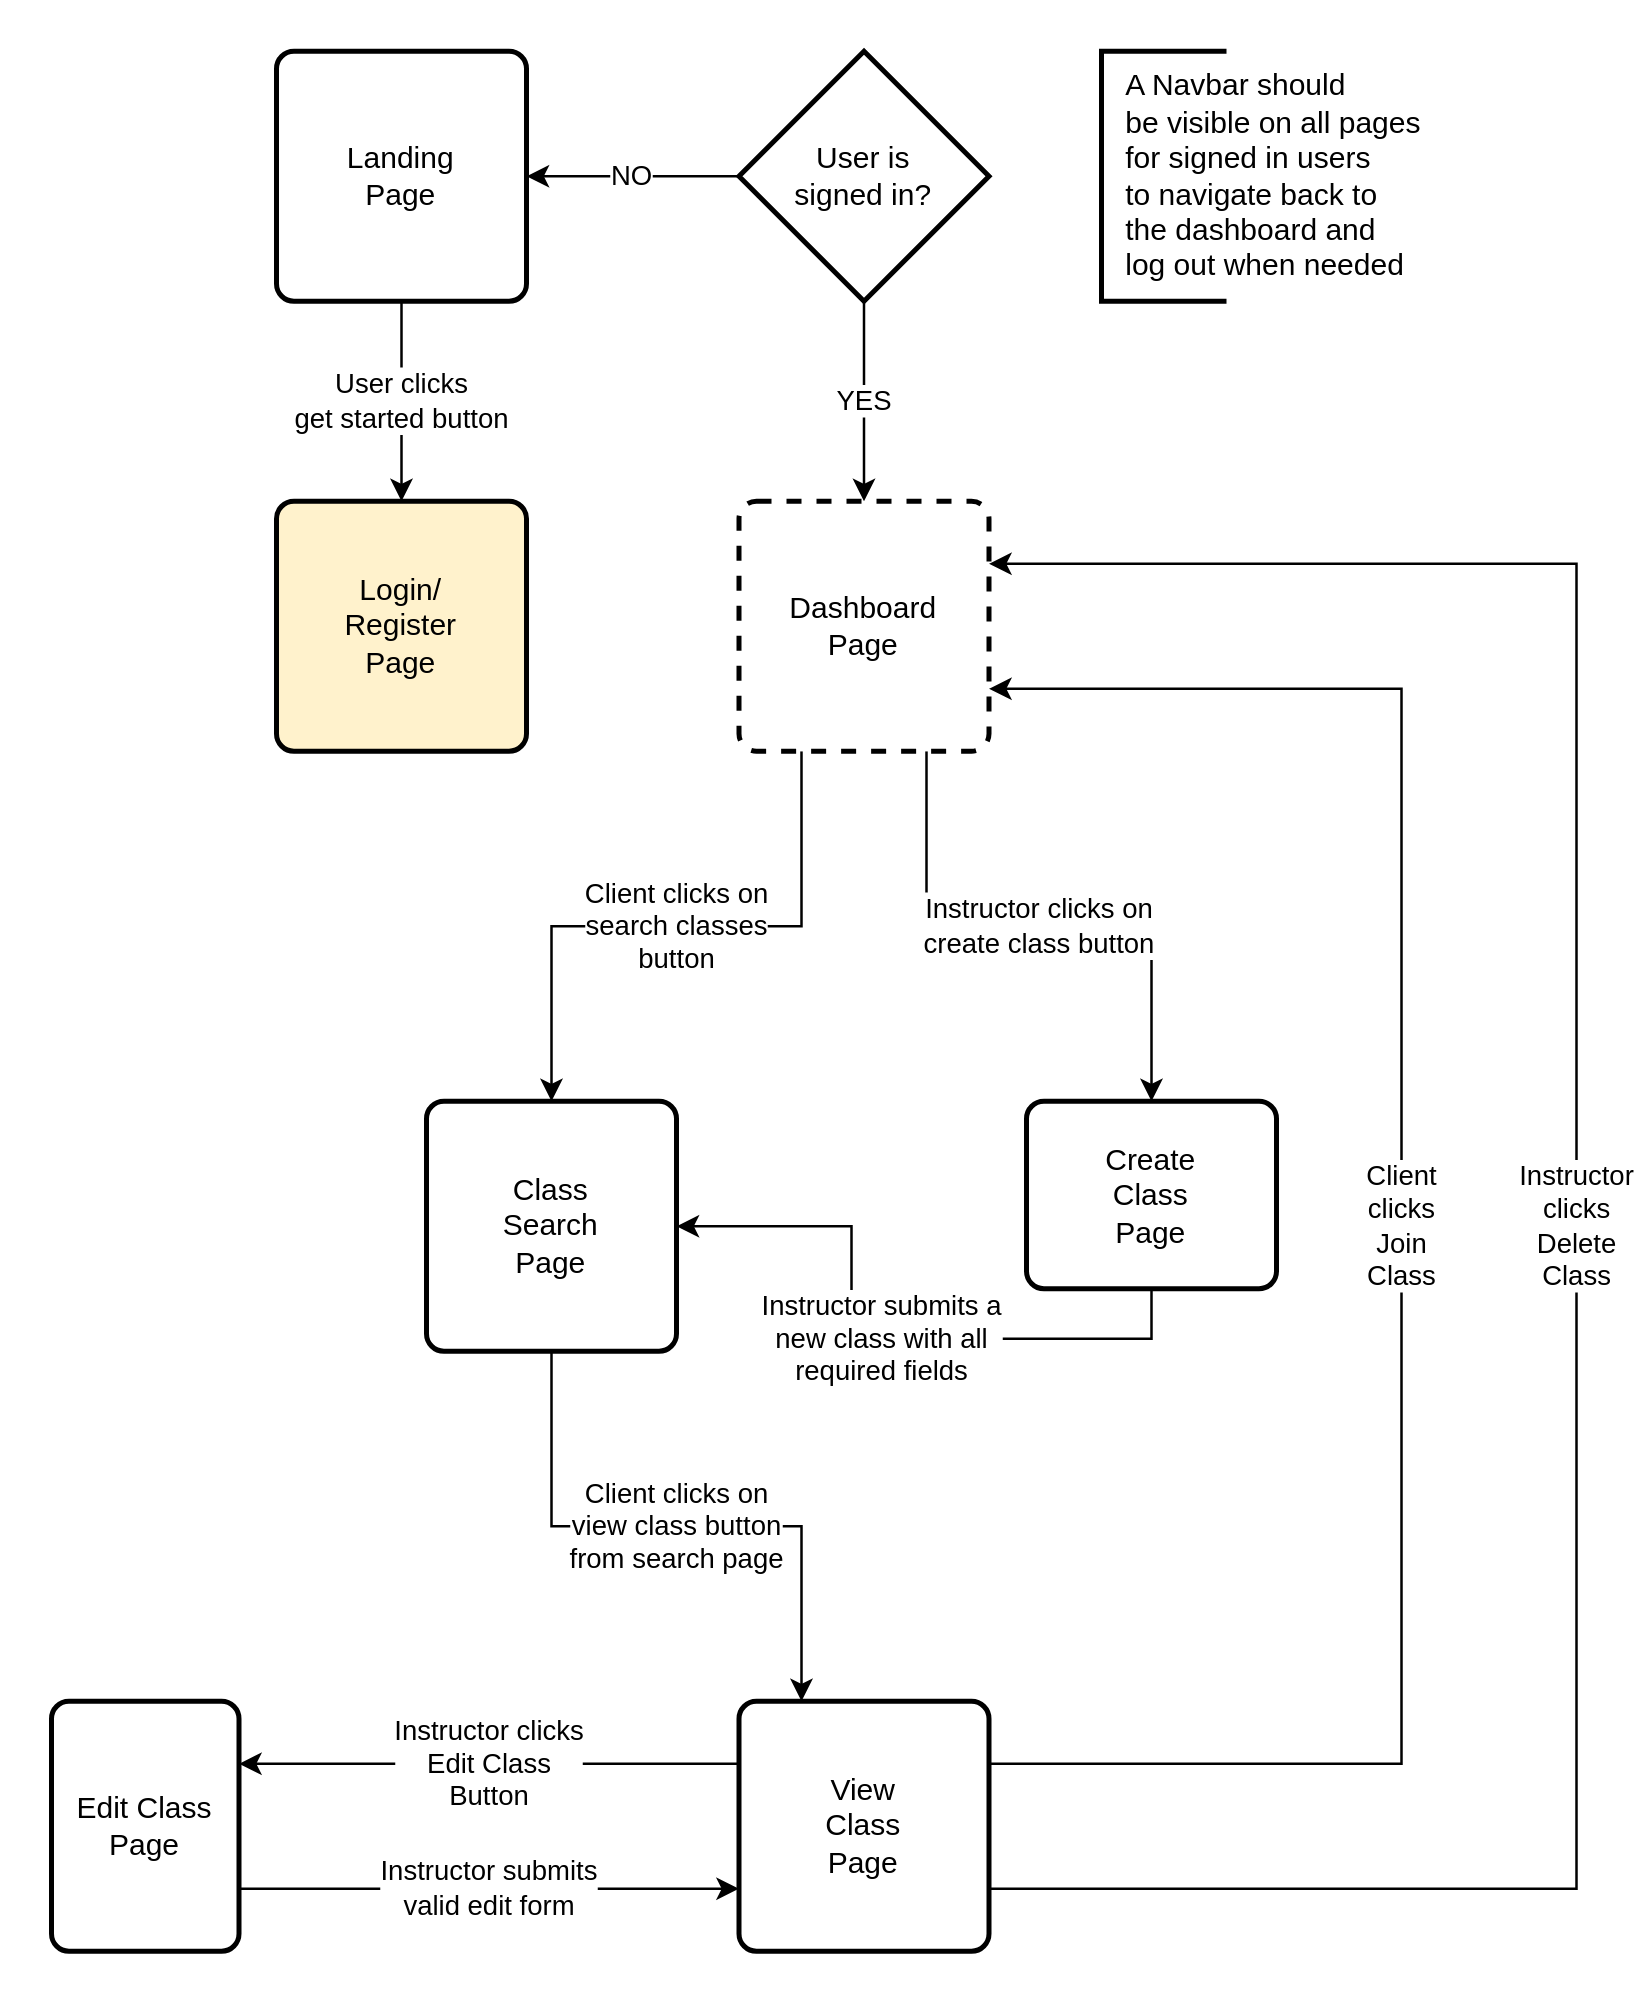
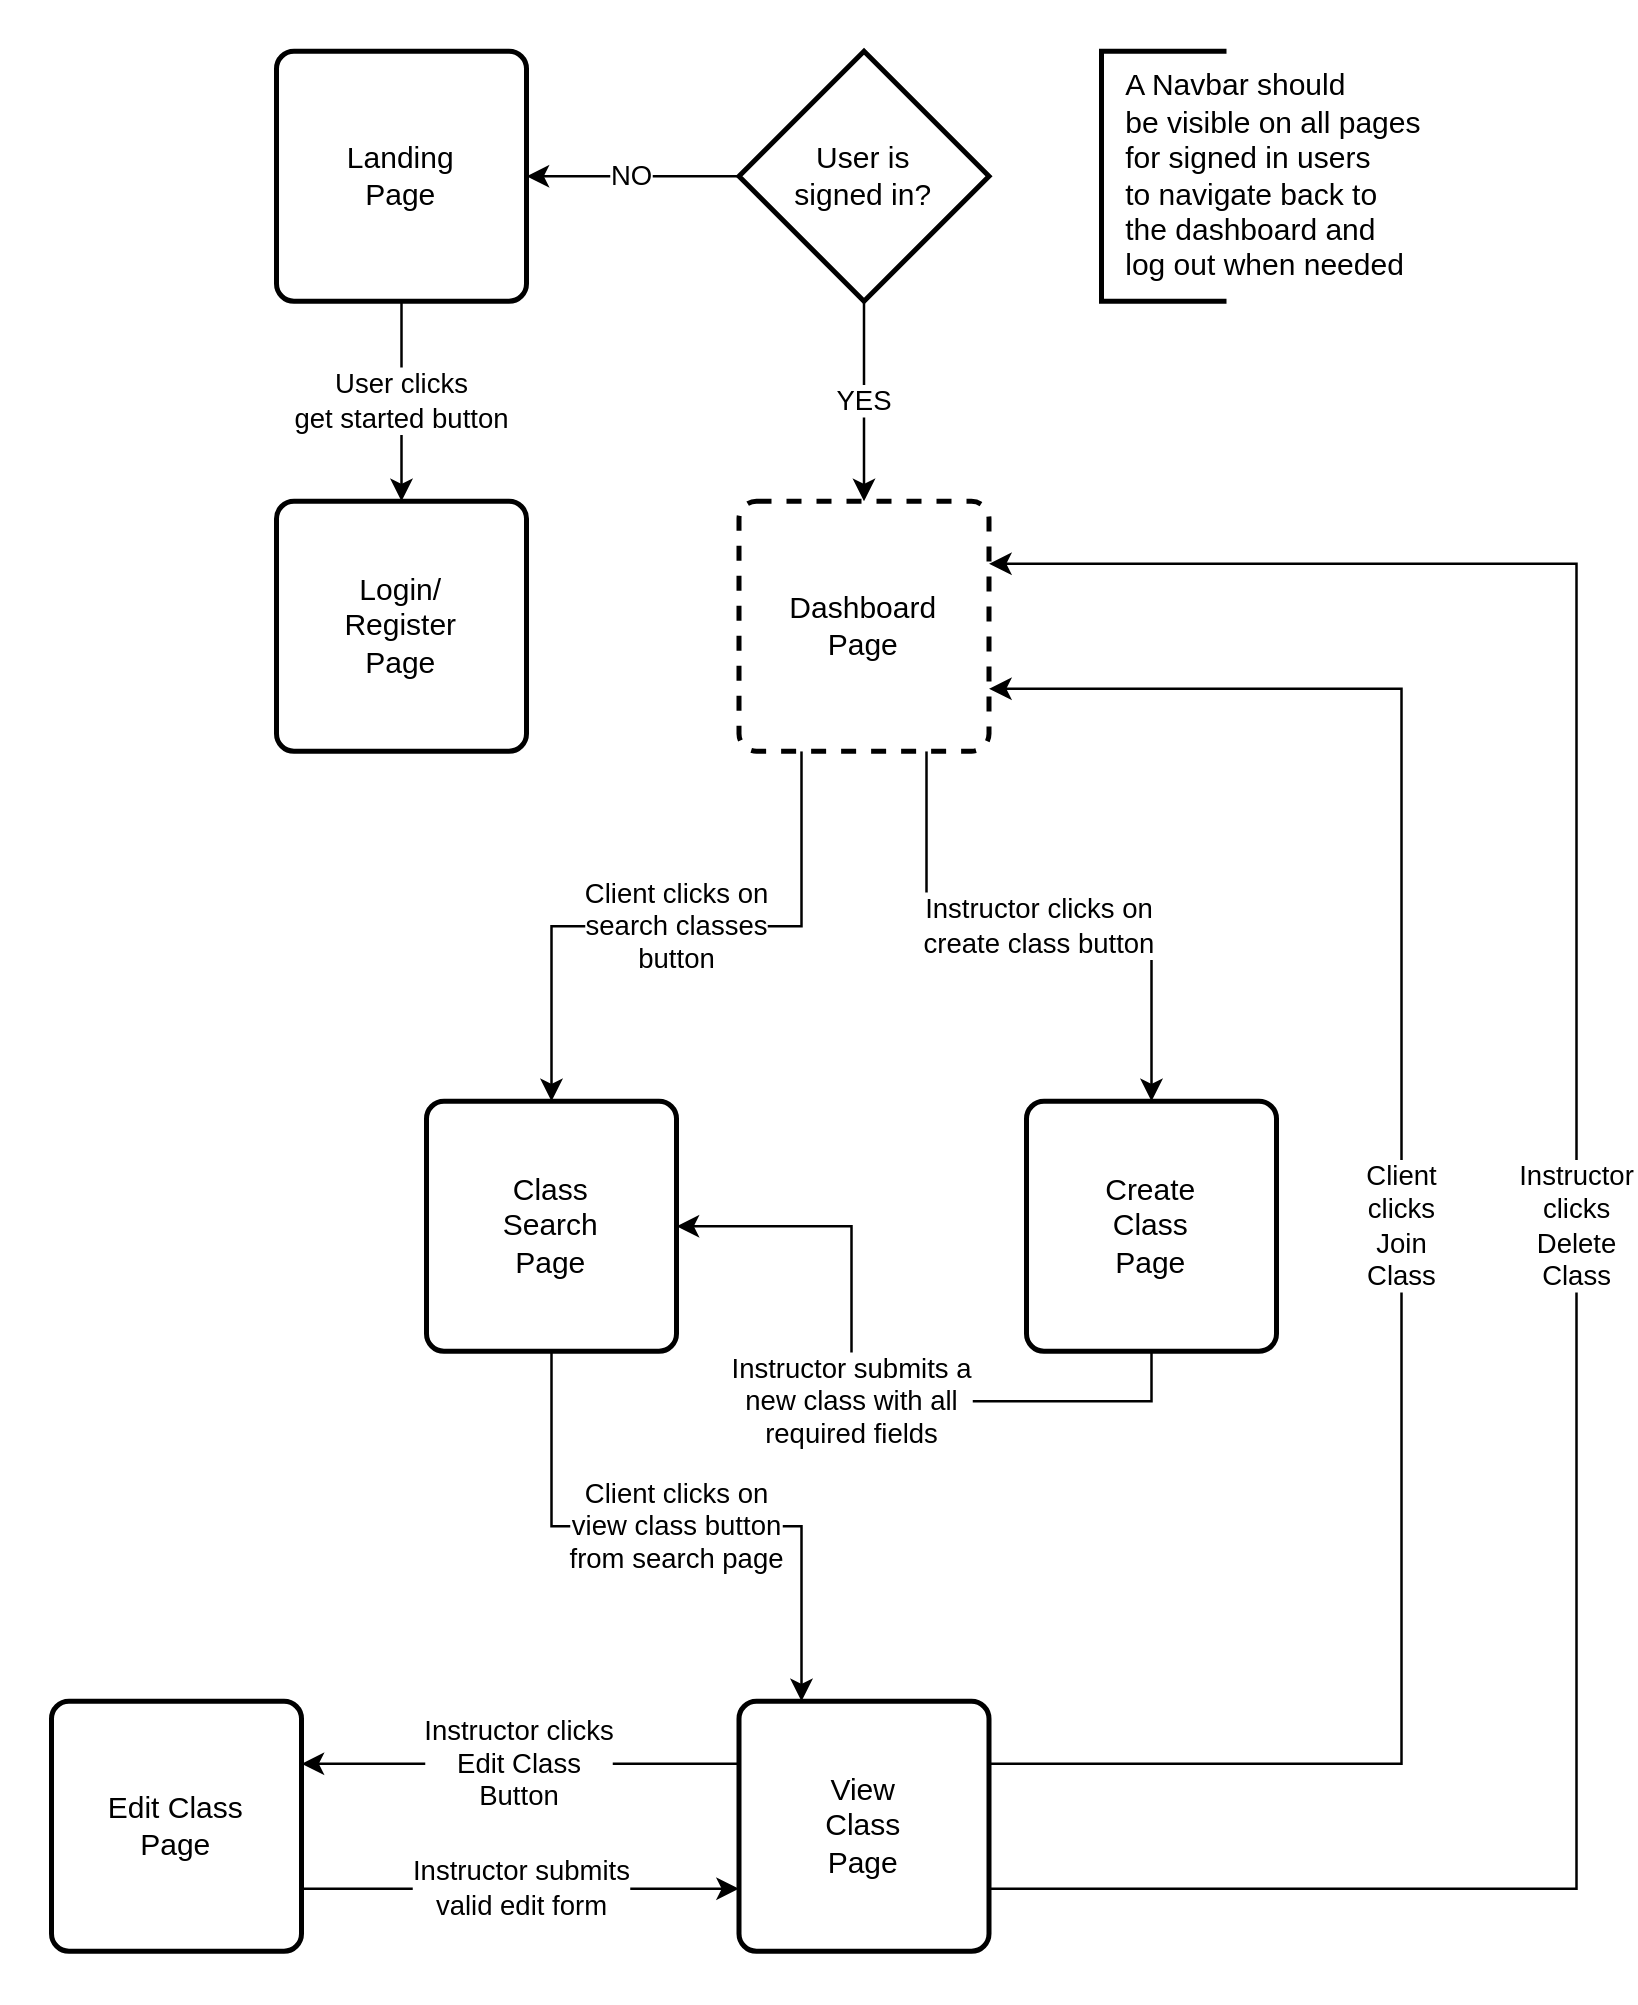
(401, 626) -> (401, 626)
(1151, 1195) -> (1151, 1226)
(145, 1826) -> (176, 1826)
